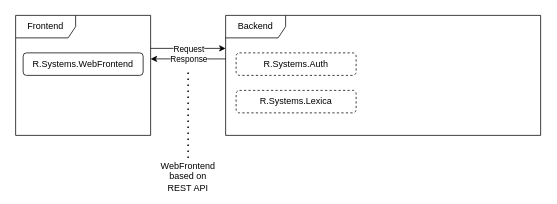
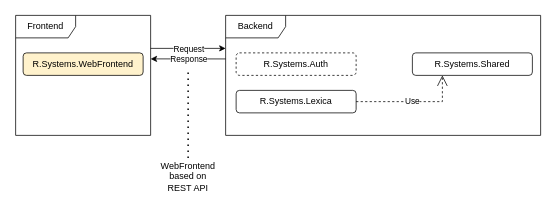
(83, 64) -> (83, 64)
none -> (472, 64)
(296, 102) -> (296, 102)
none -> (411, 102)
